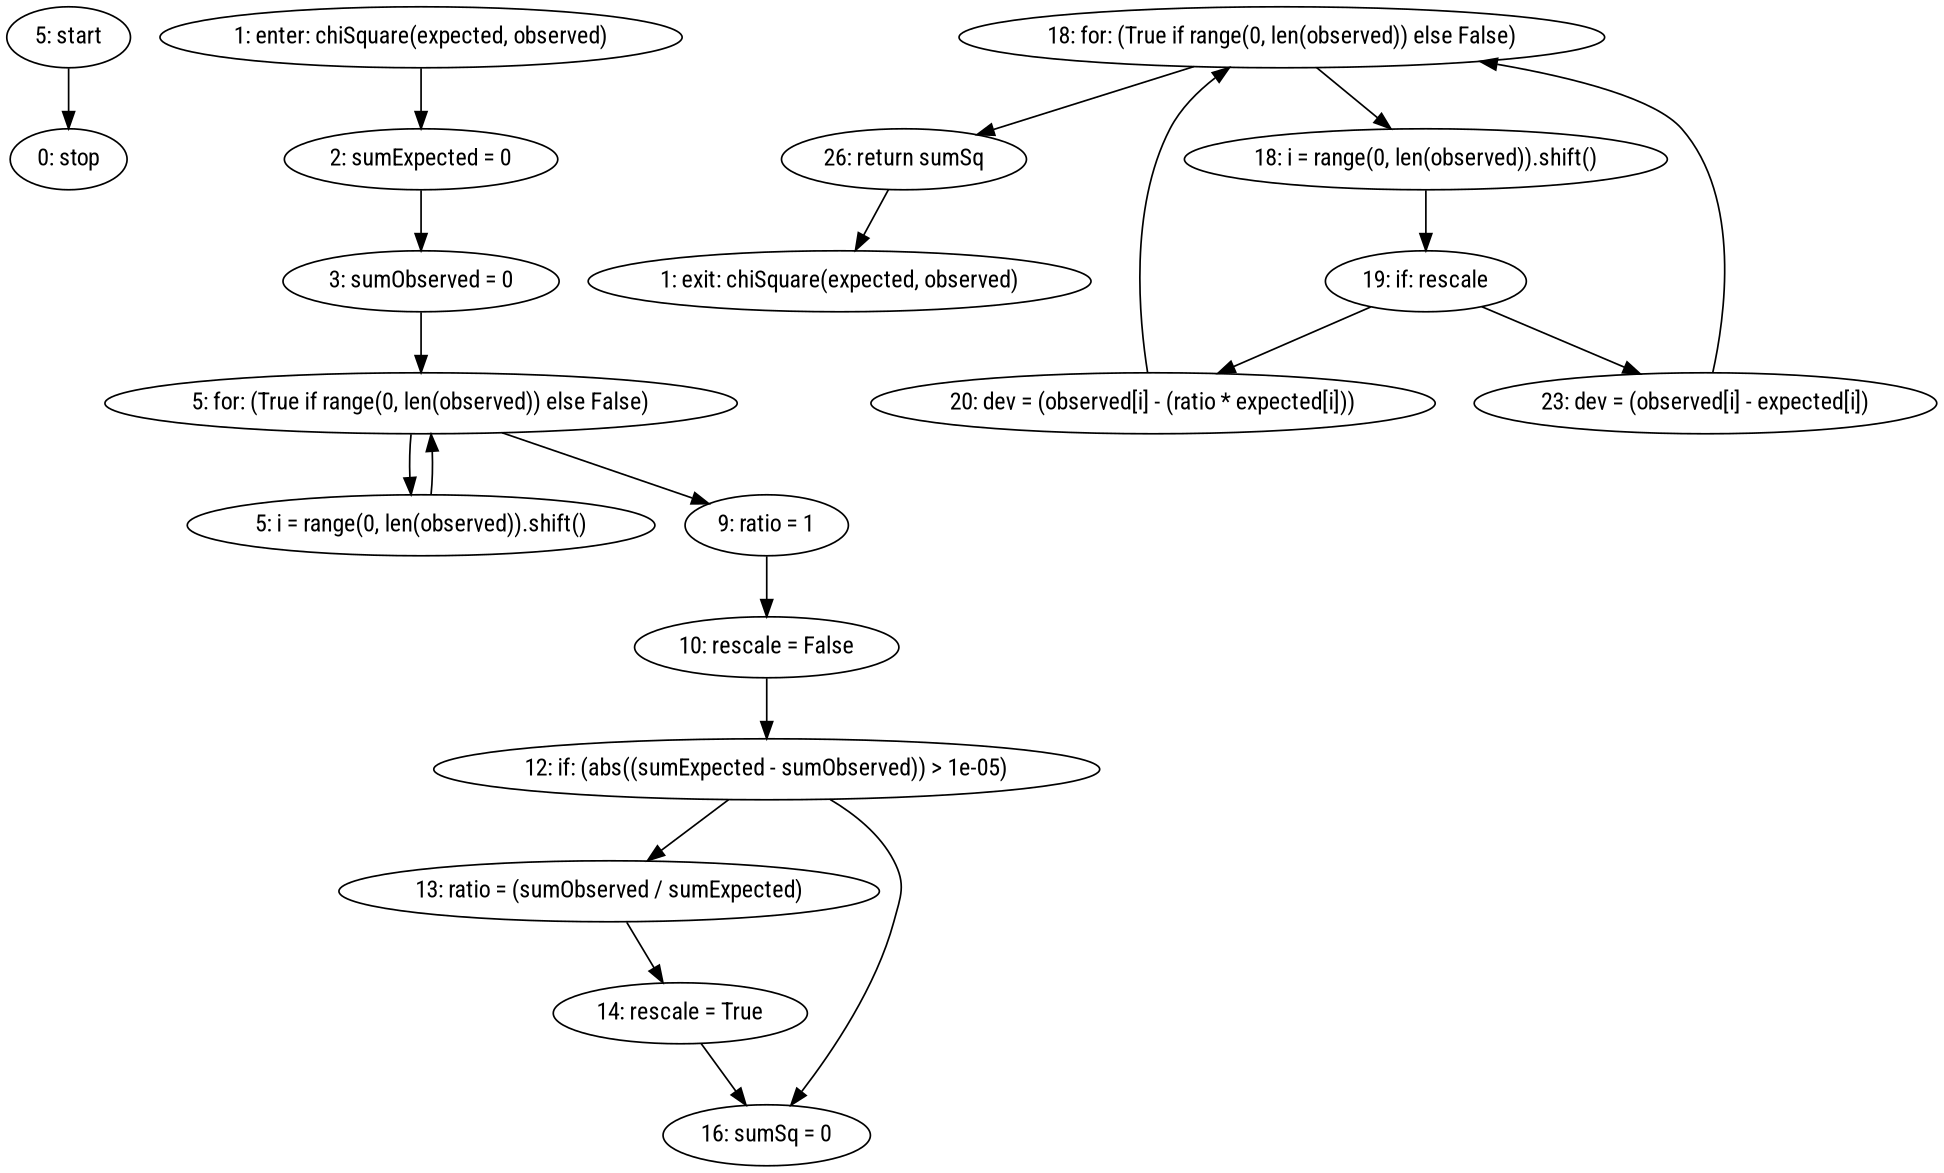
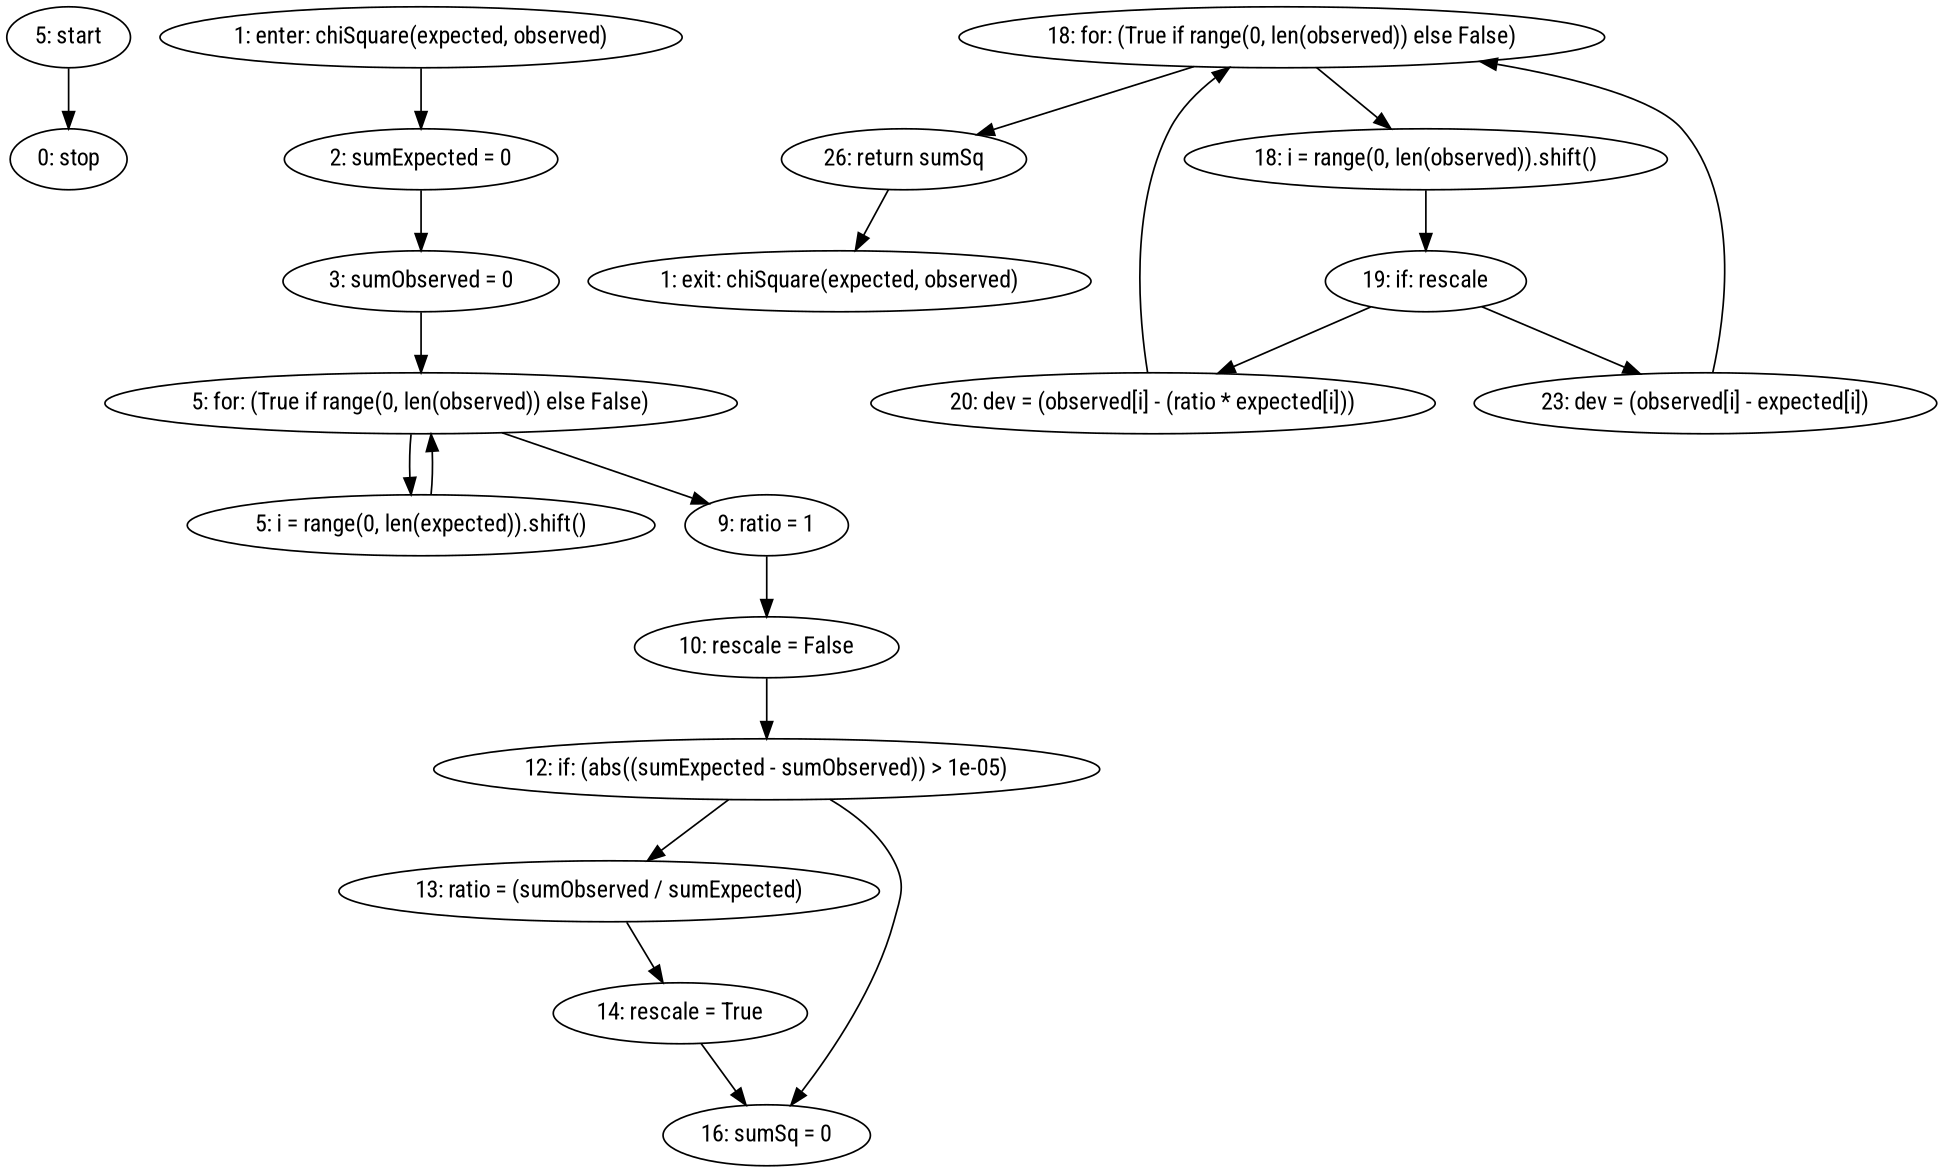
(421, 525) -> (421, 525)
